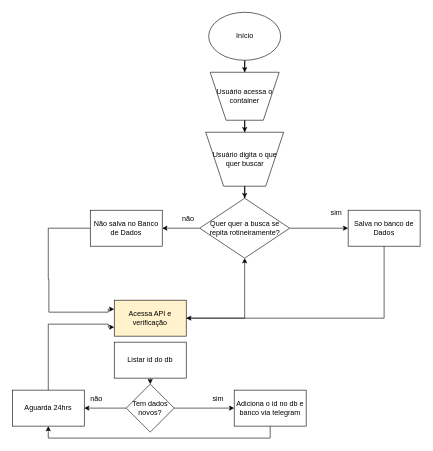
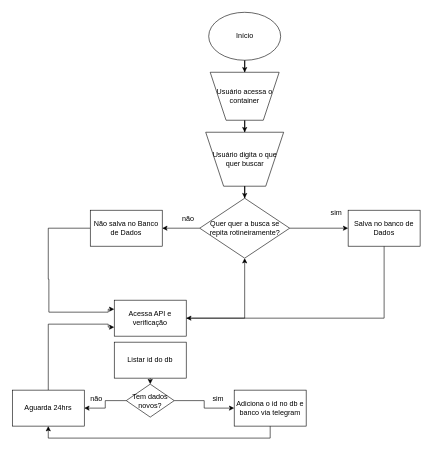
(150, 318) -> (150, 318)
(150, 408) -> (150, 401)
